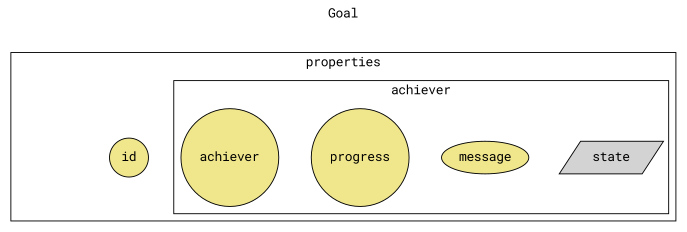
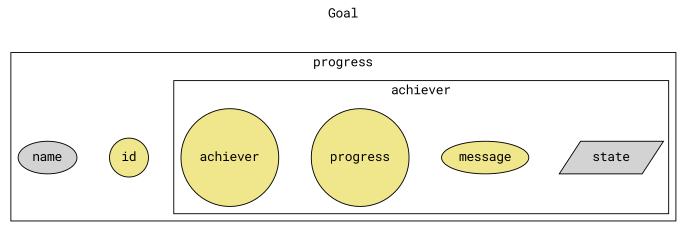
(343, 63) -> (343, 63)
none -> (48, 158)
